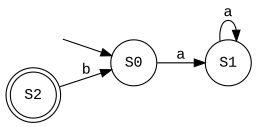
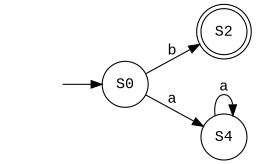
(228, 63) -> (224, 137)
(80, 80) -> (168, 62)
